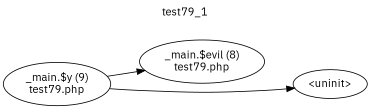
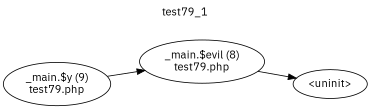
(198, 92) -> (273, 74)
